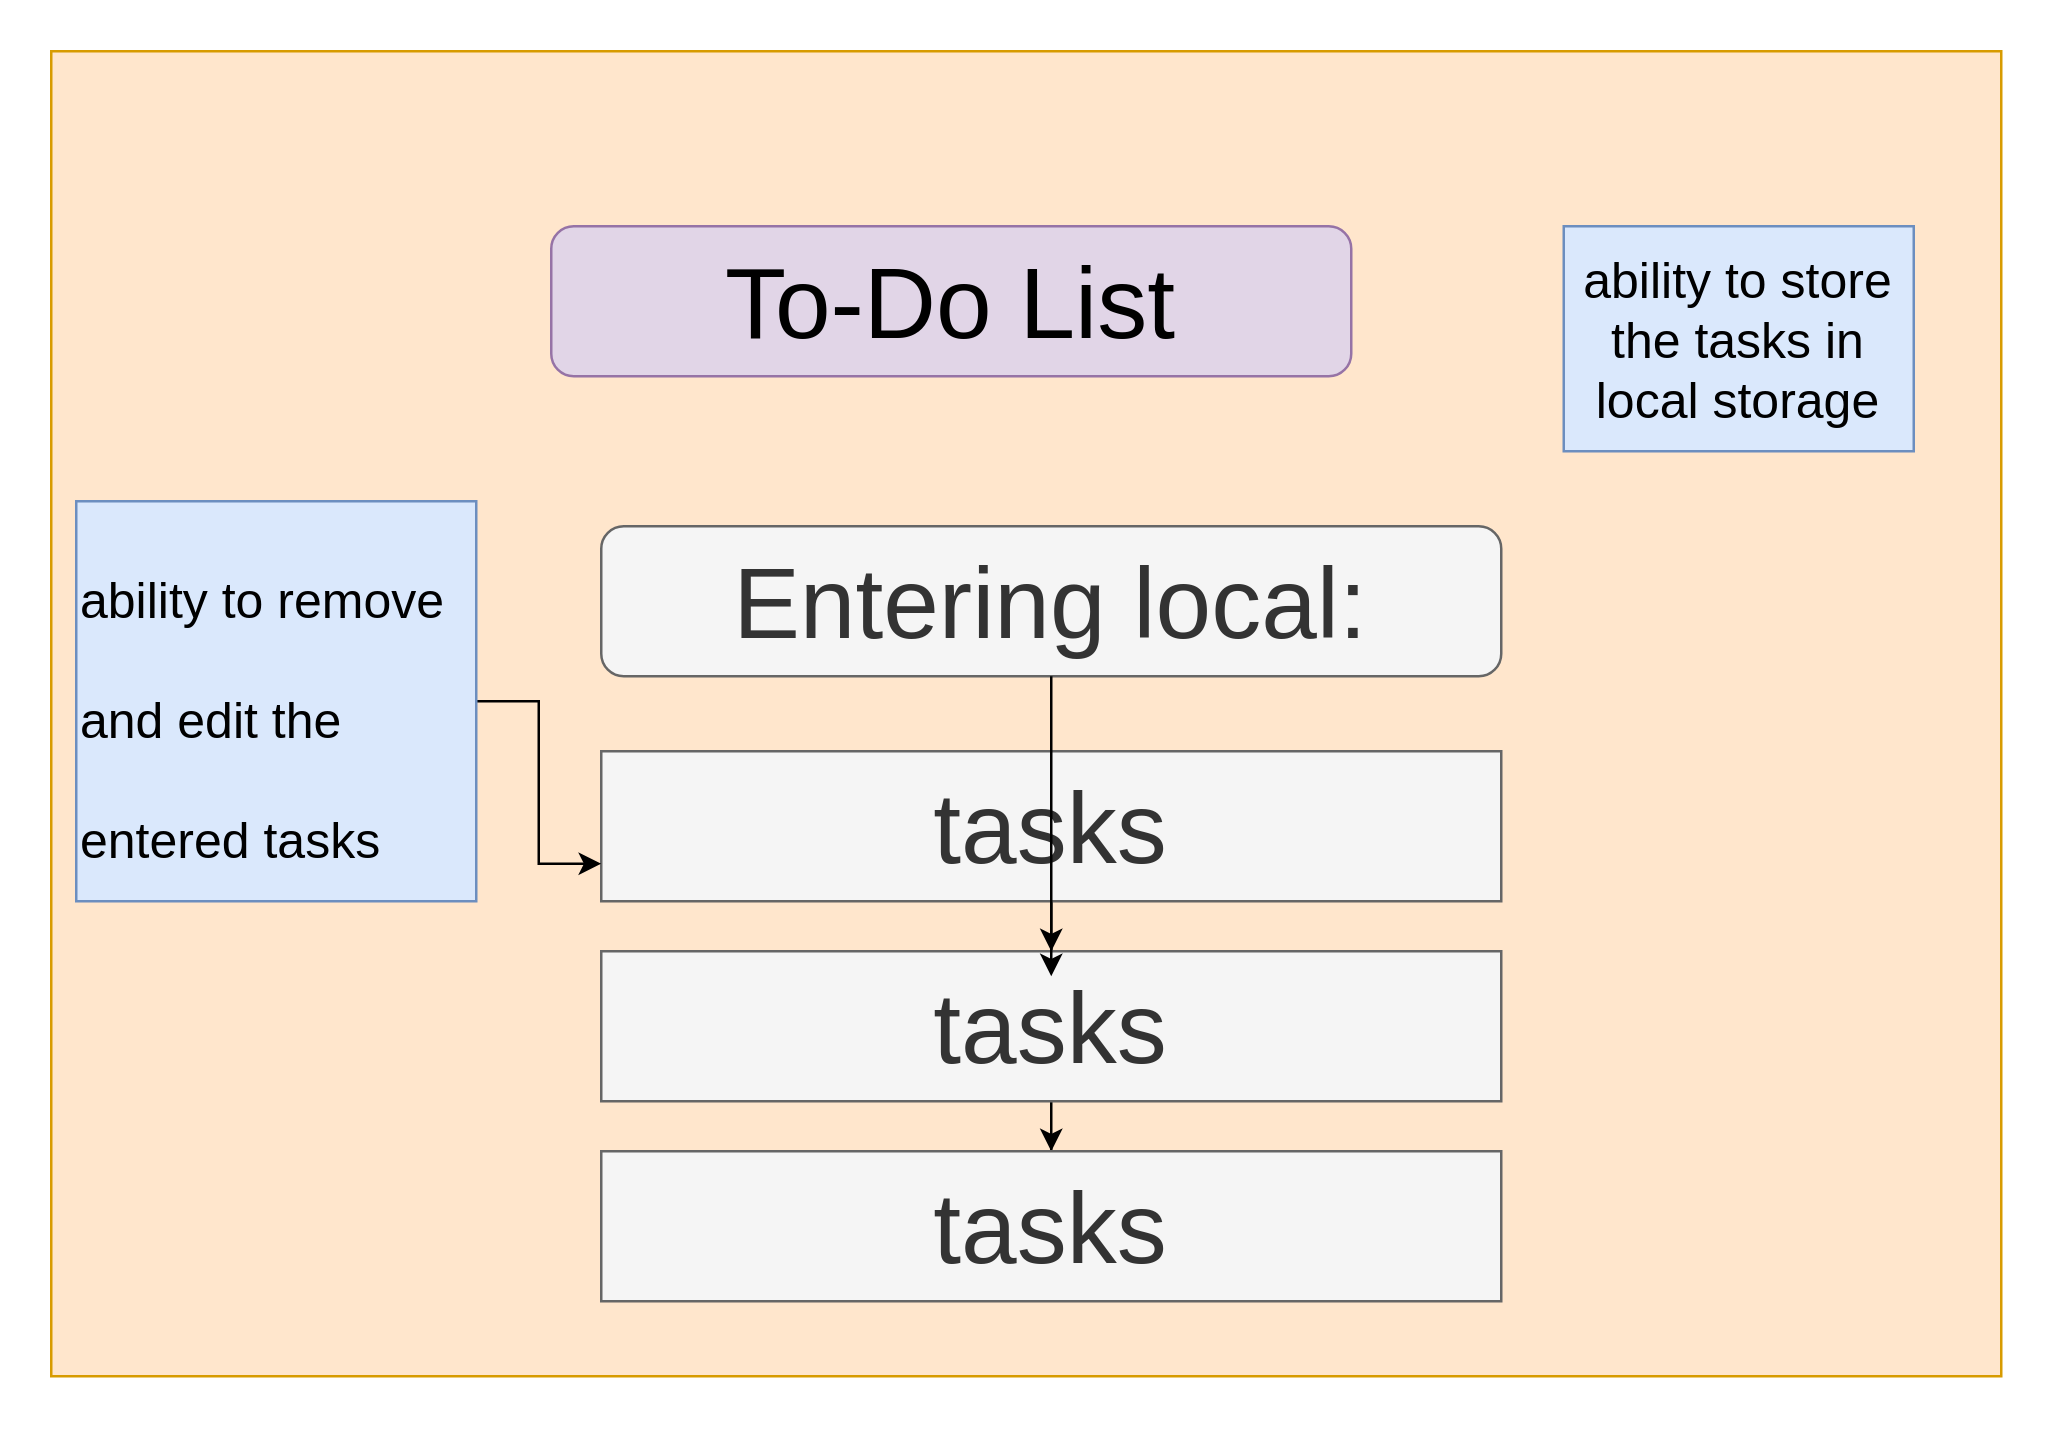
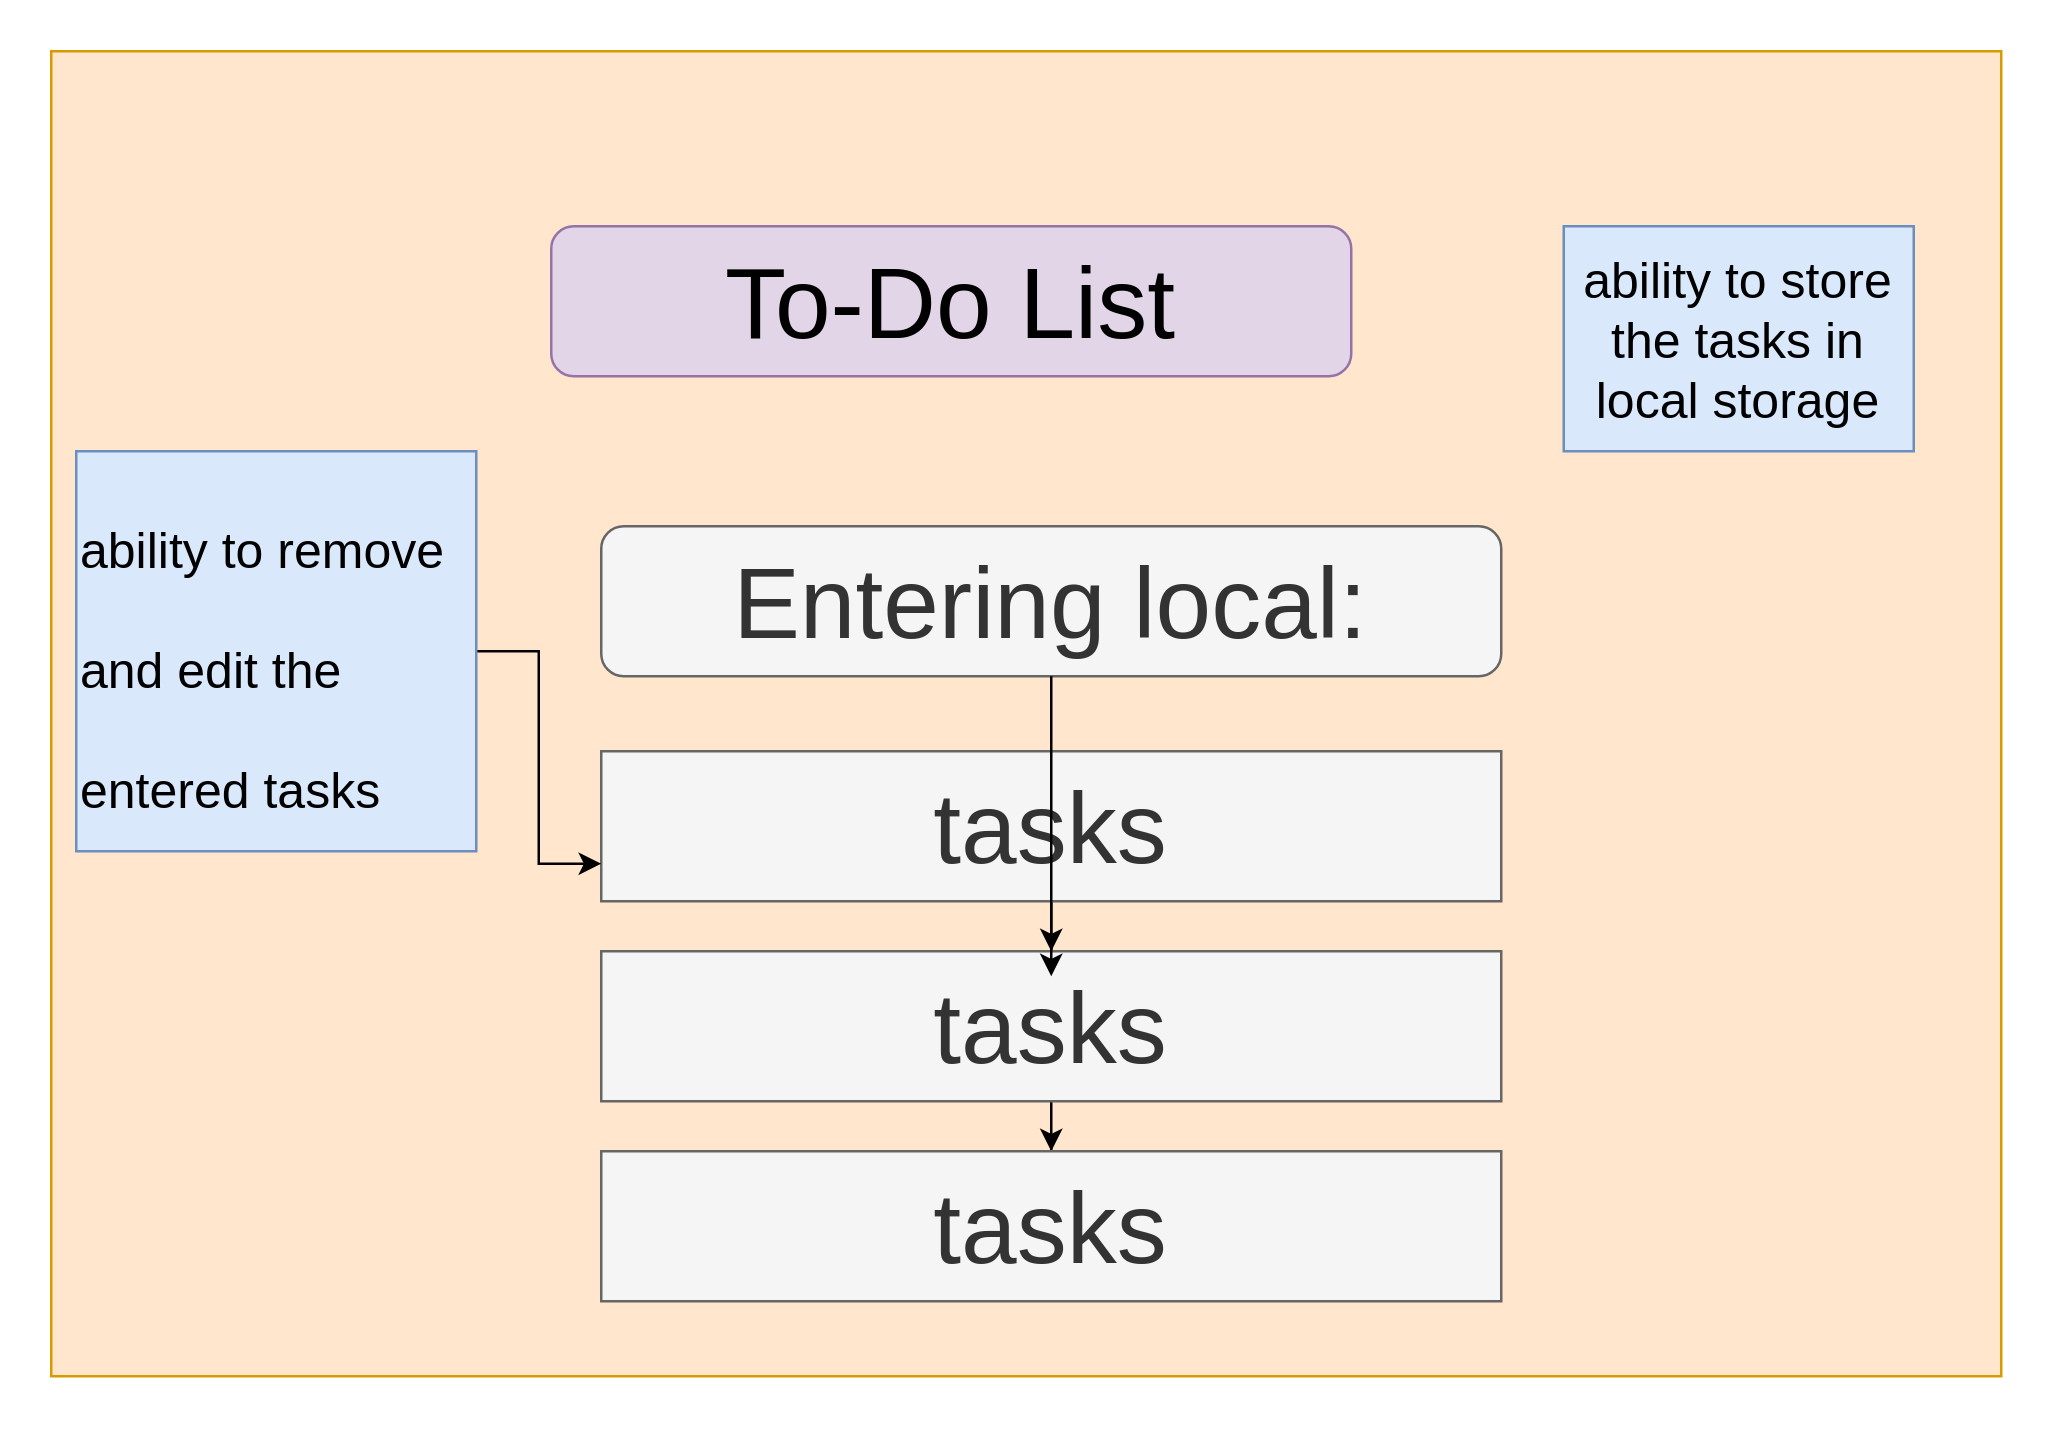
(276, 701) -> (276, 651)
